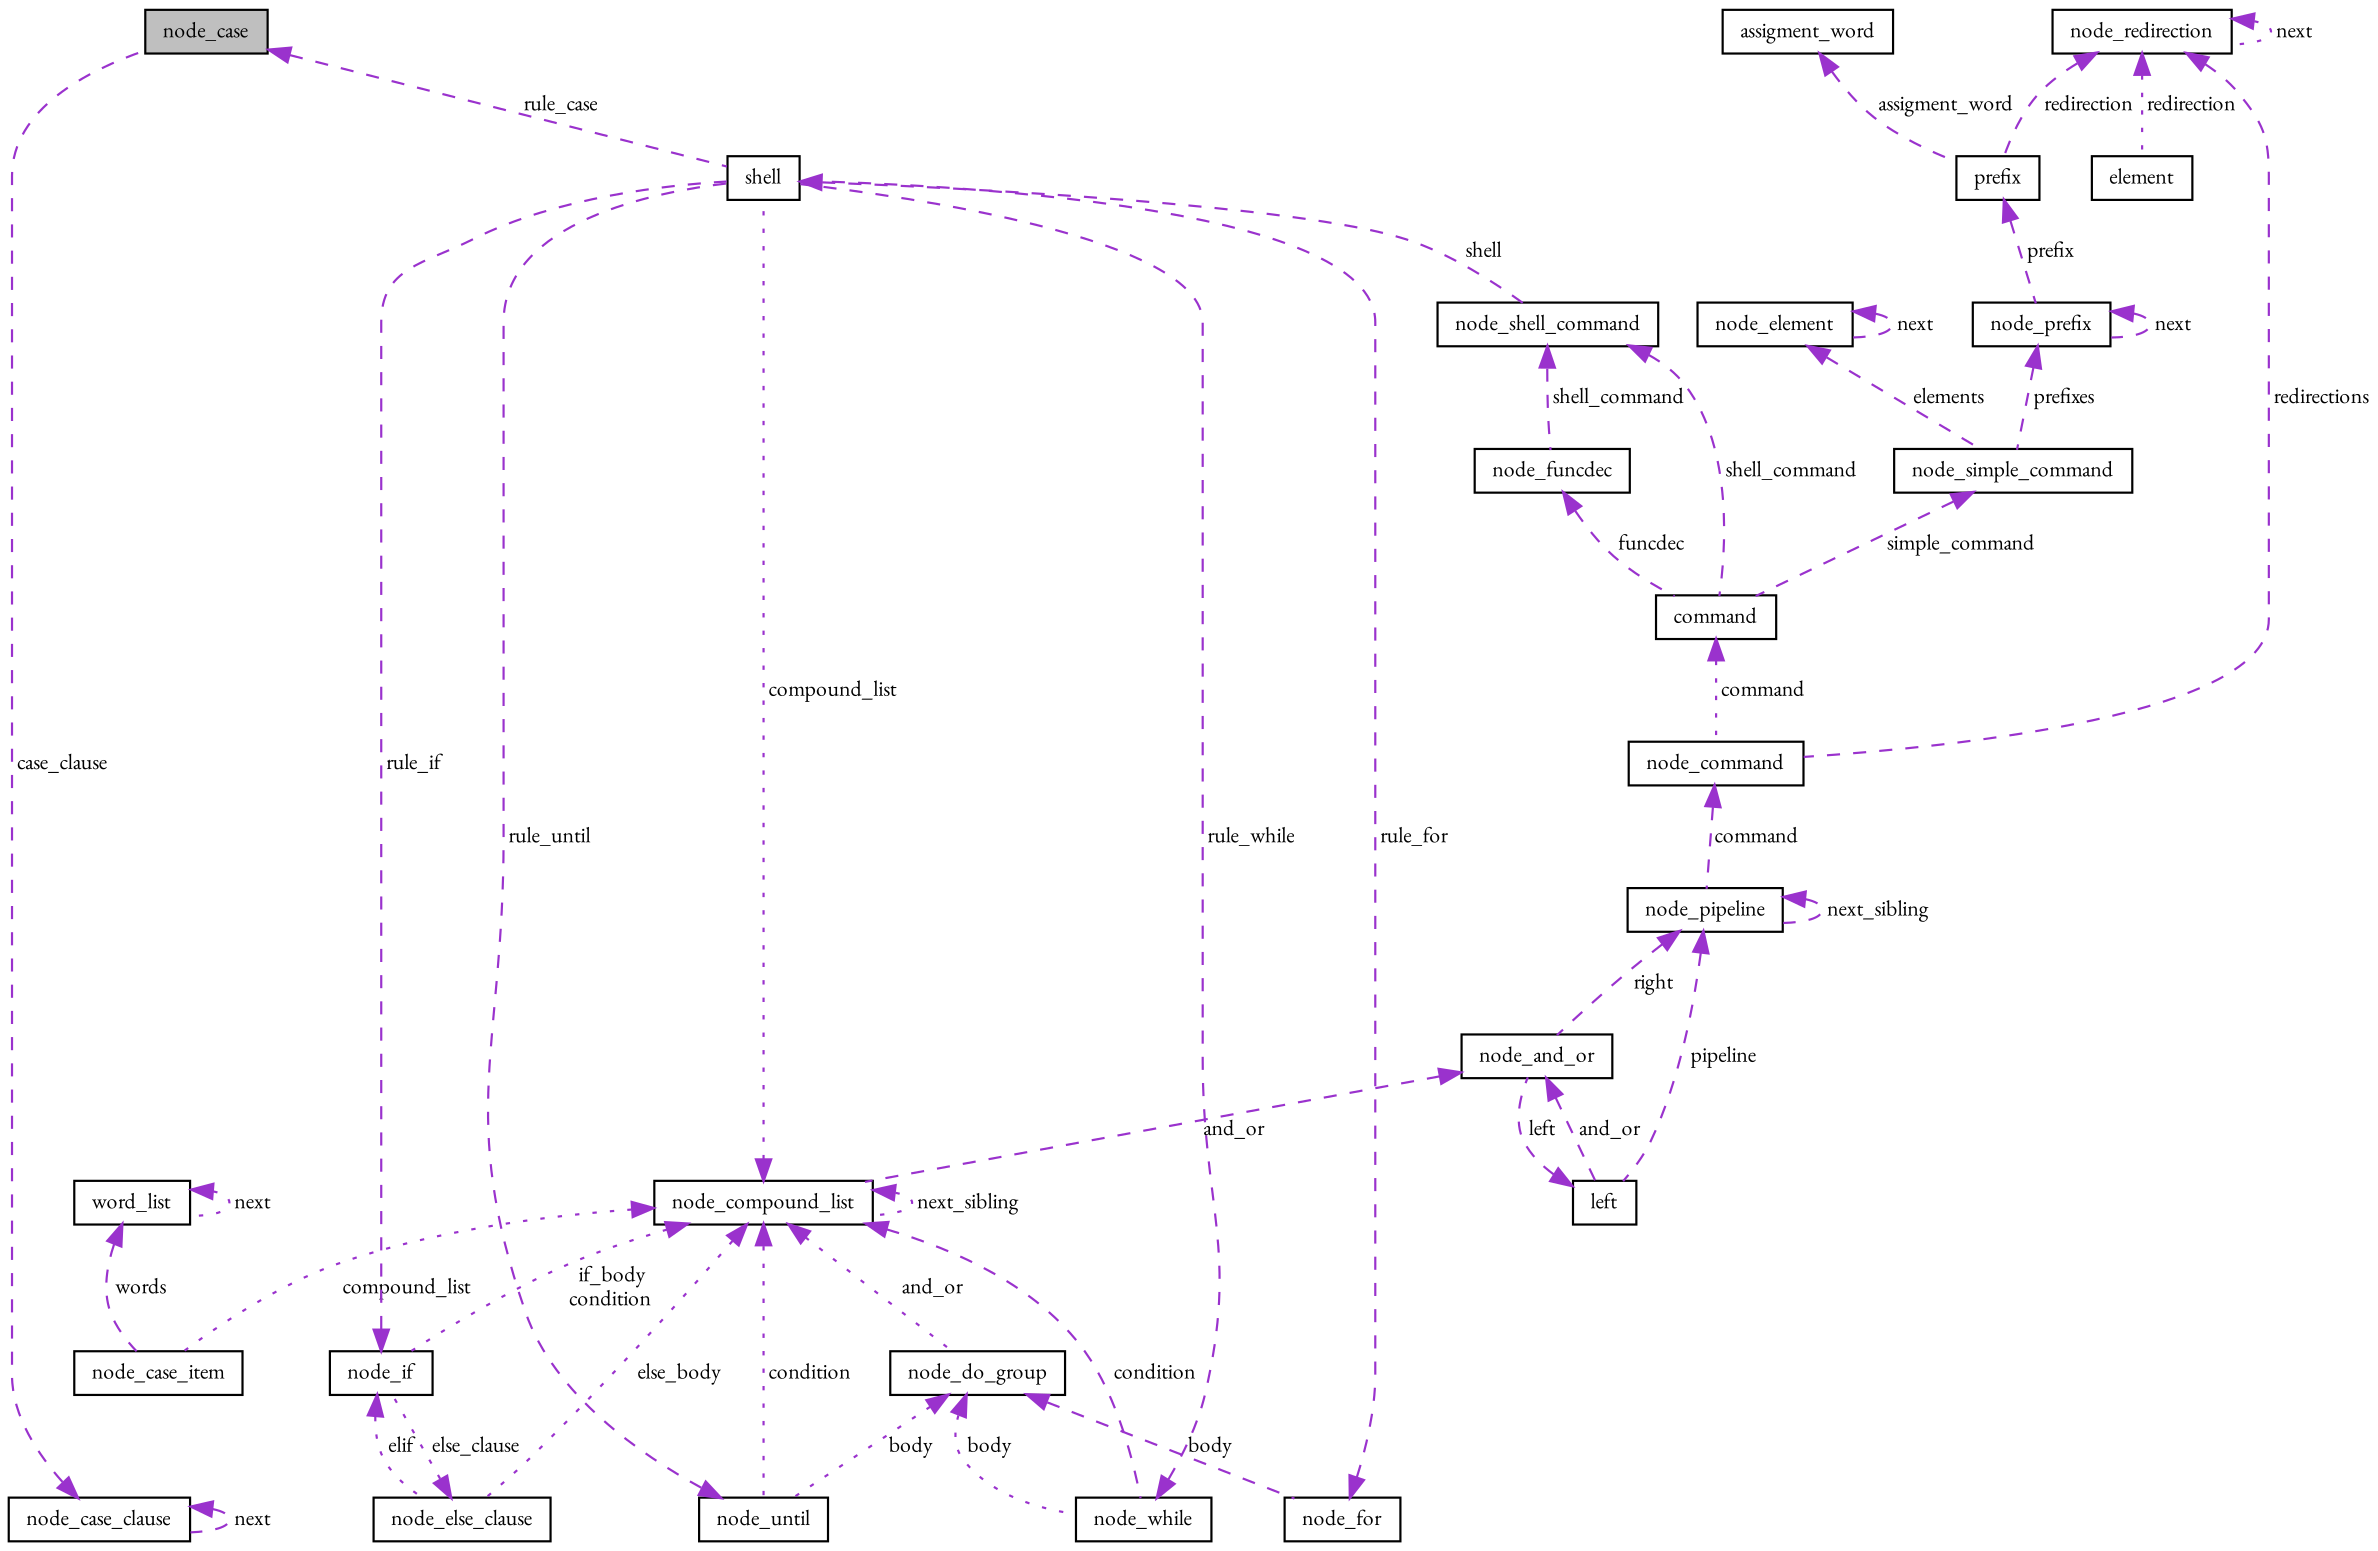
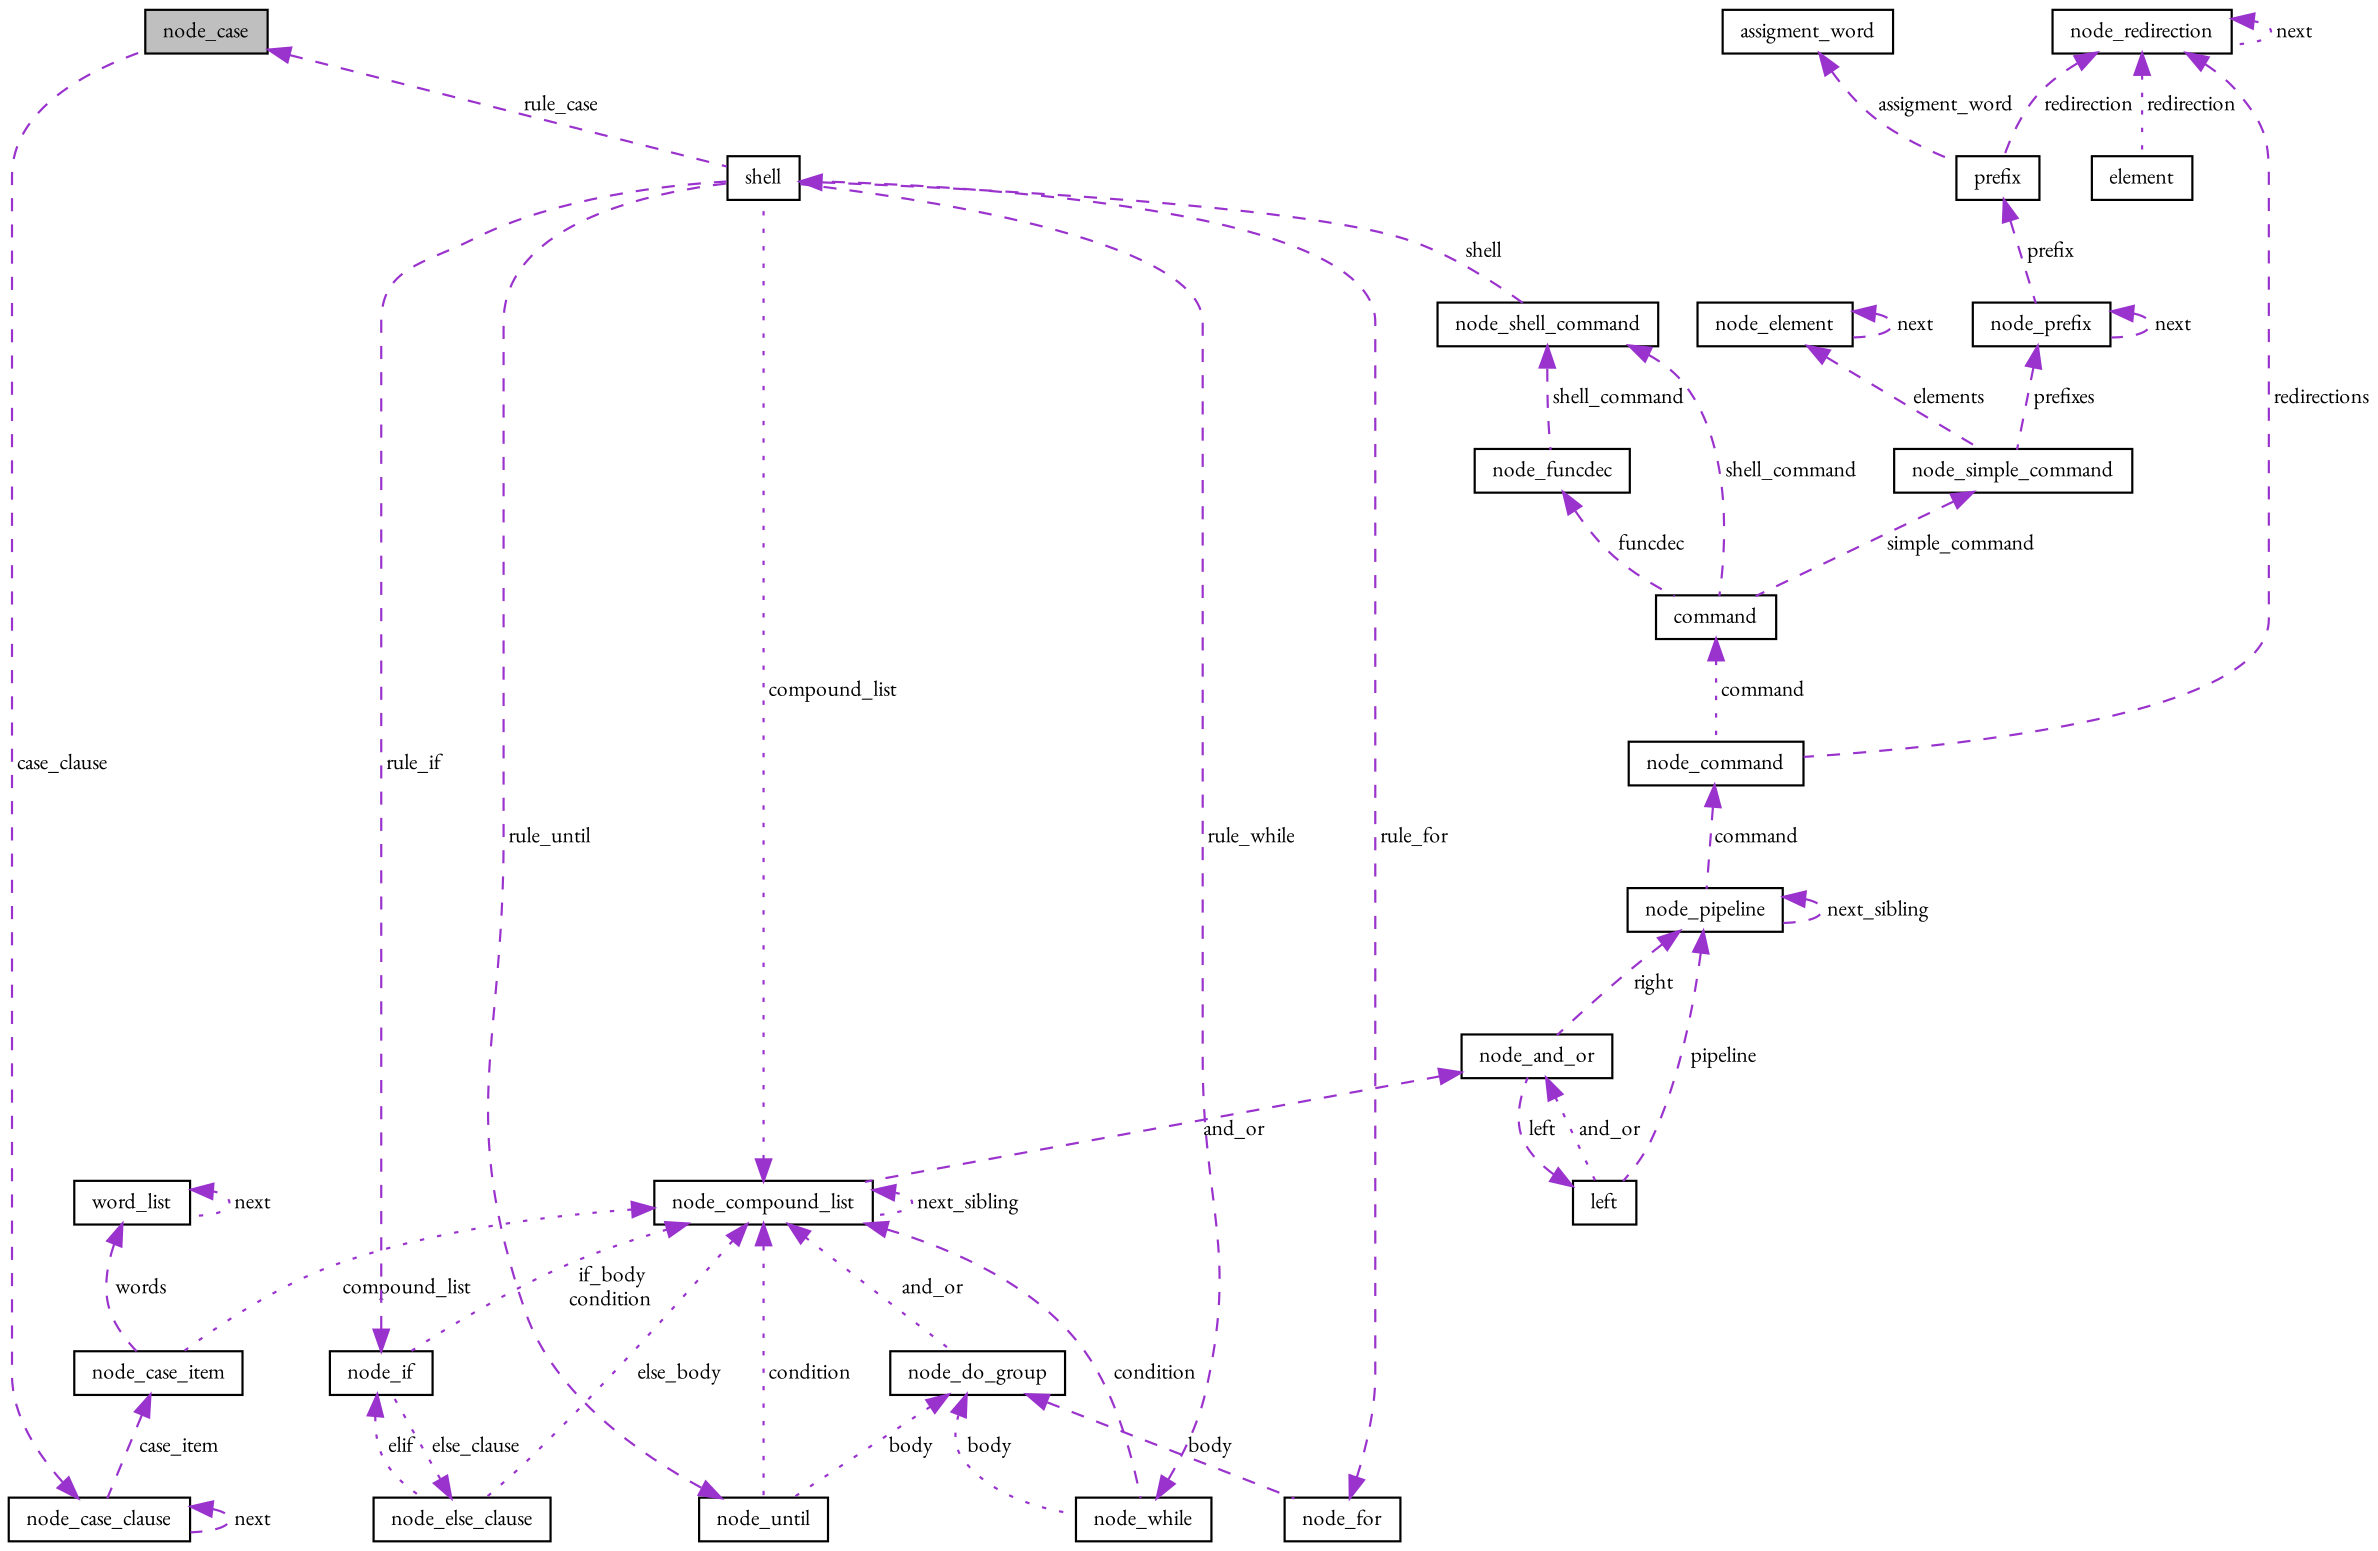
(1576, 1140) -> (1576, 1140)
none -> (125, 1457)
